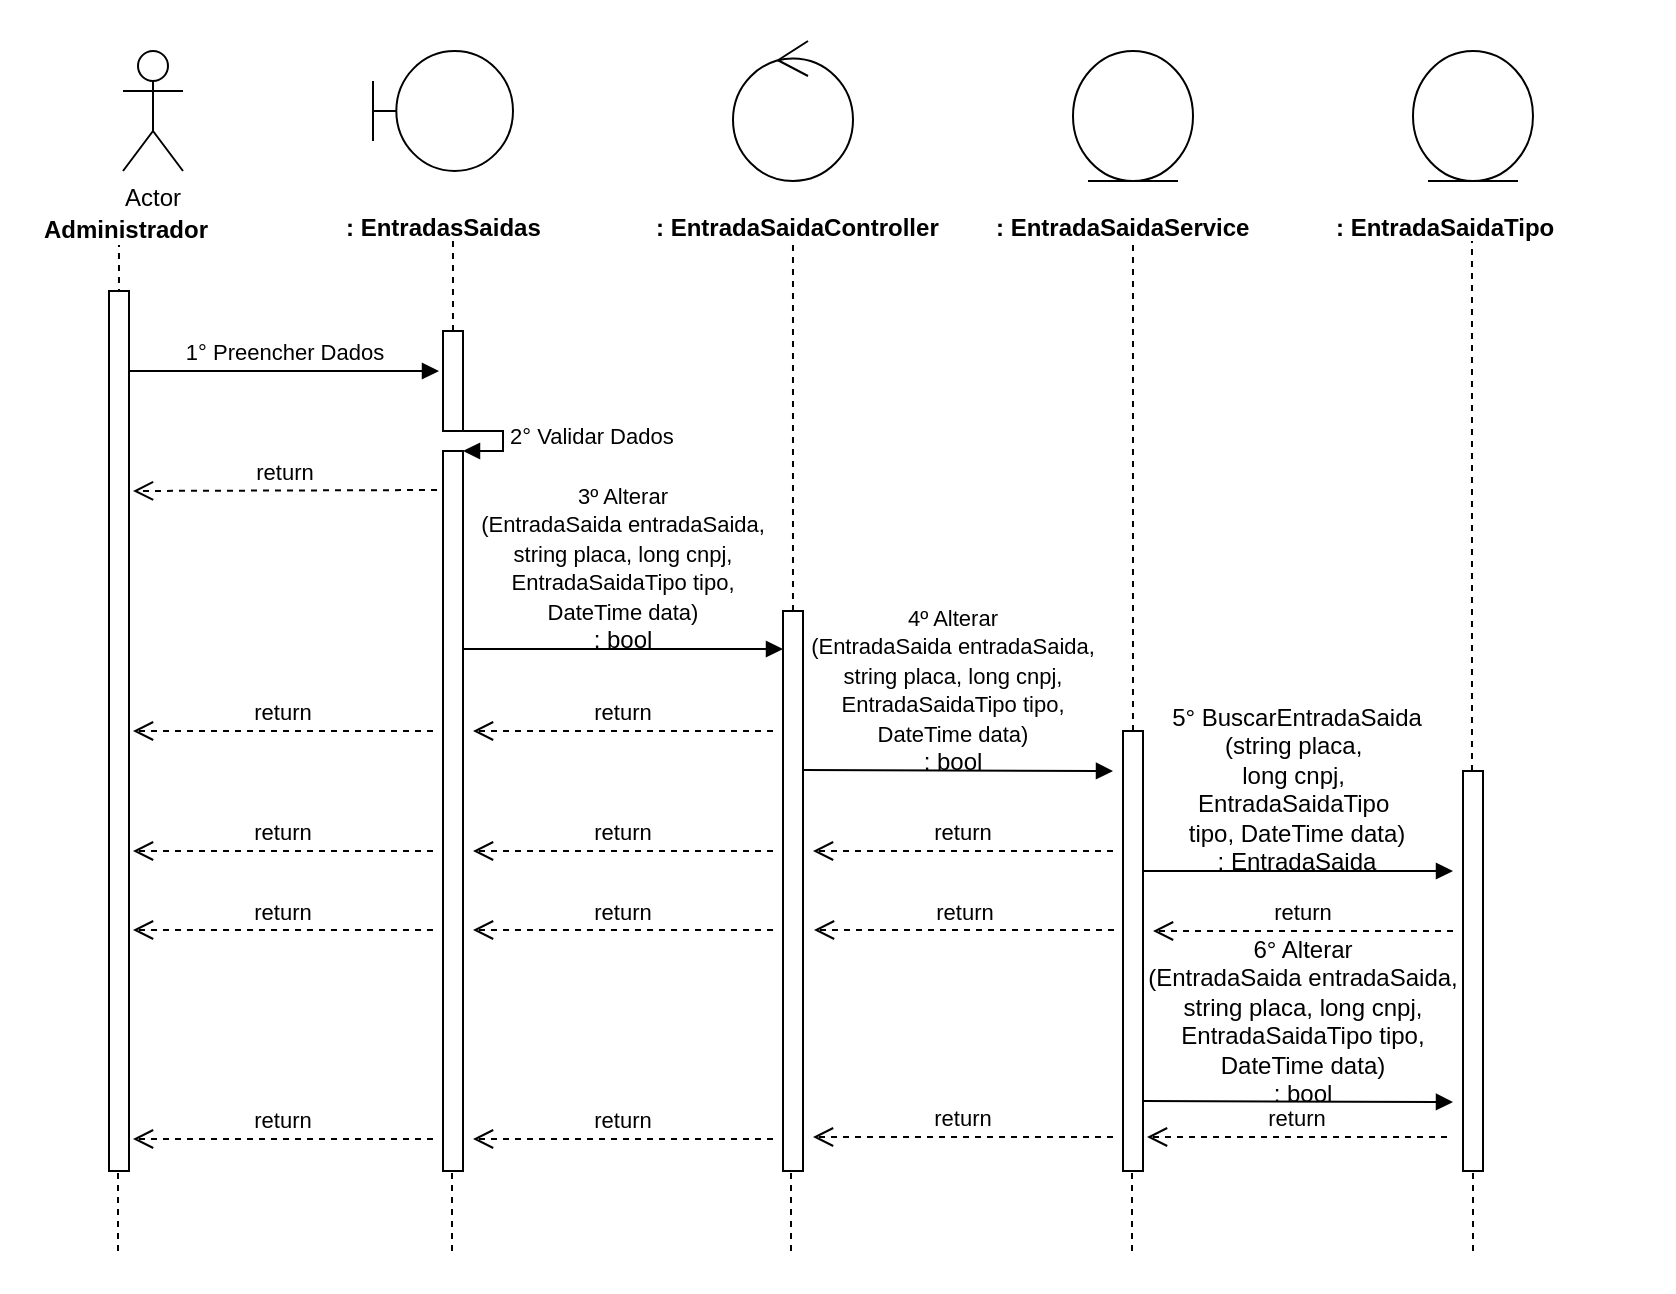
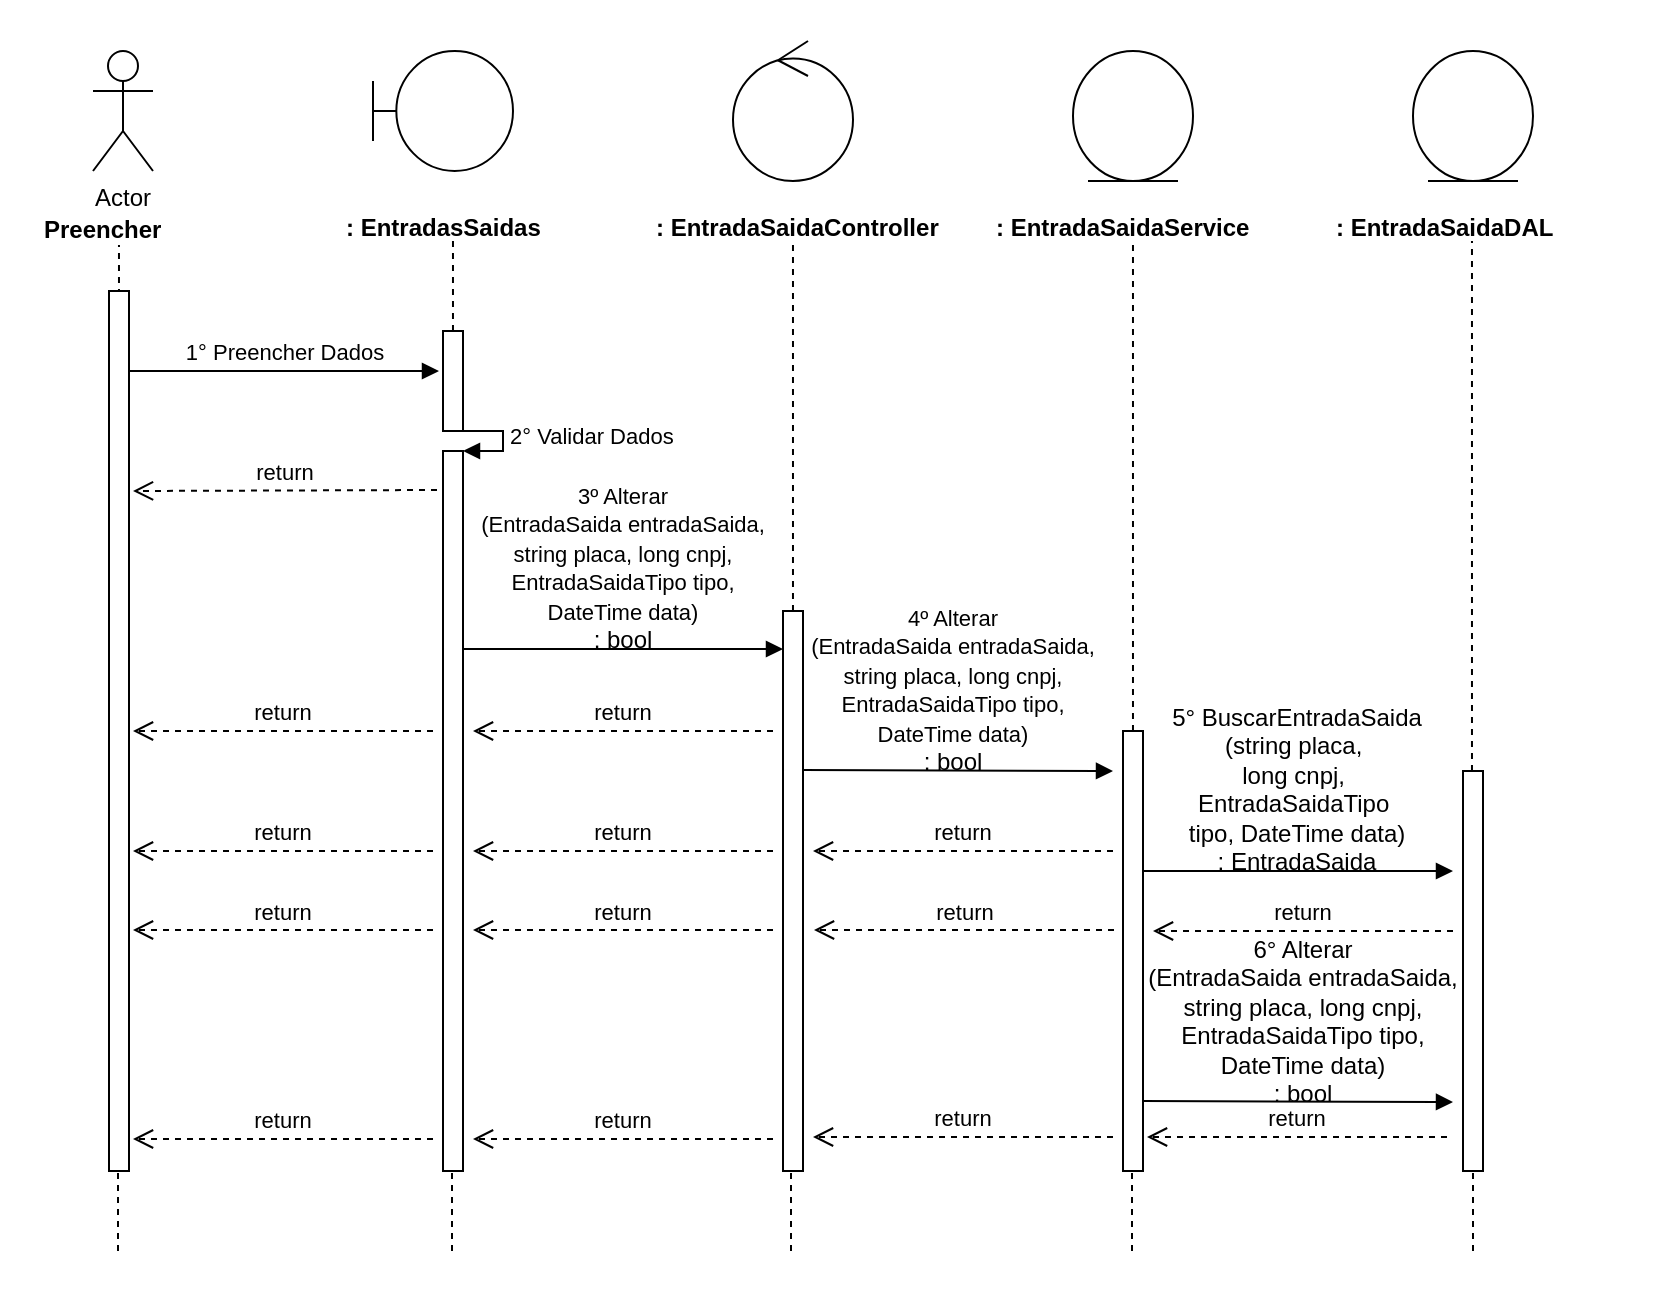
(153, 111) -> (123, 111)
(1445, 229) -> (1442, 229)
(126, 231) -> (105, 231)
